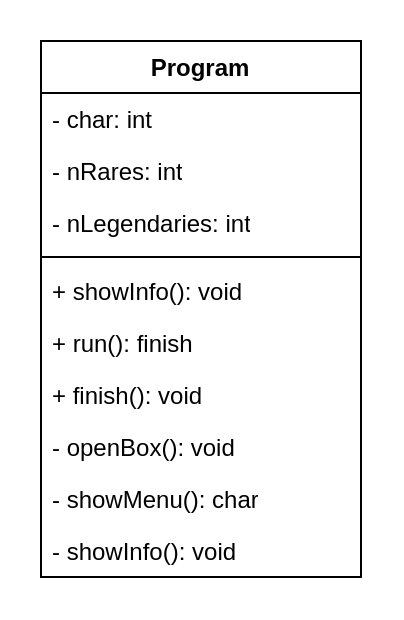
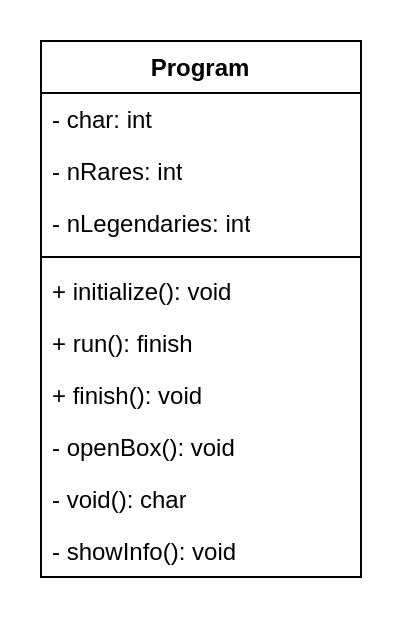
(161, 293) -> (159, 293)
(165, 501) -> (135, 501)
